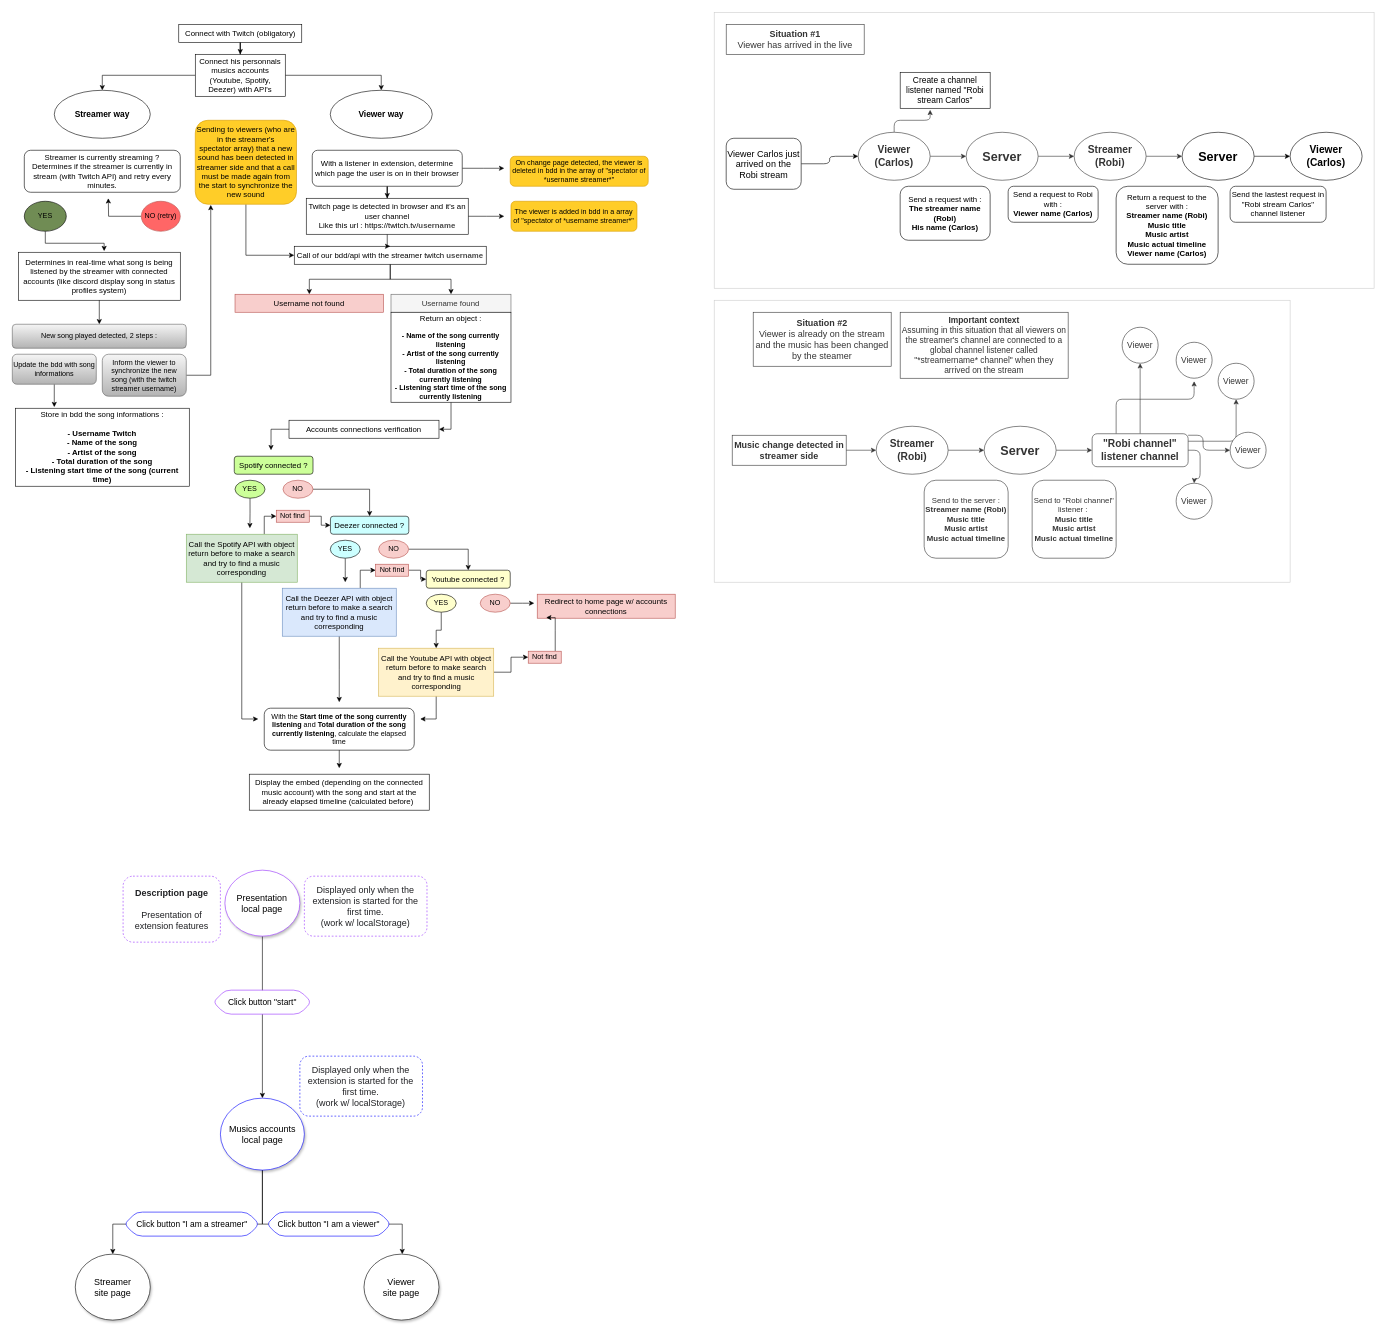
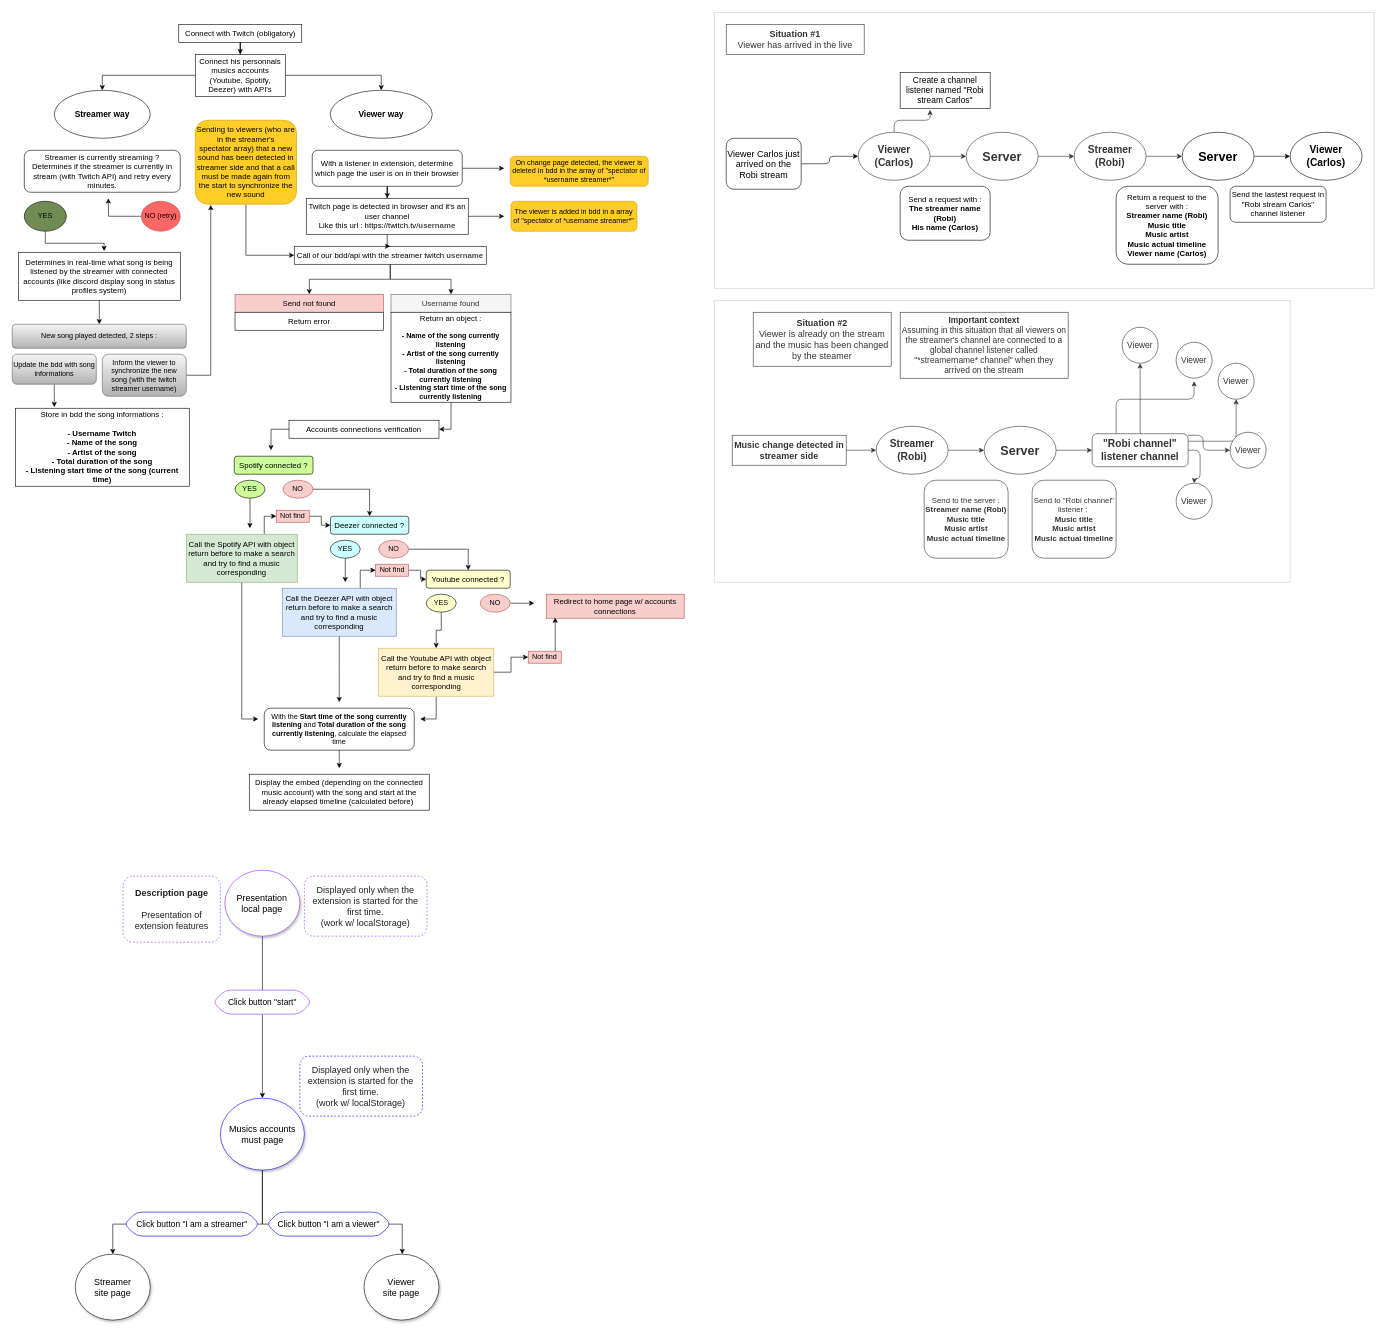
(1053, 204) -> none
(309, 303) -> (309, 303)
none -> (309, 321)
(606, 606) -> (615, 606)
(263, 1134) -> (263, 1134)
